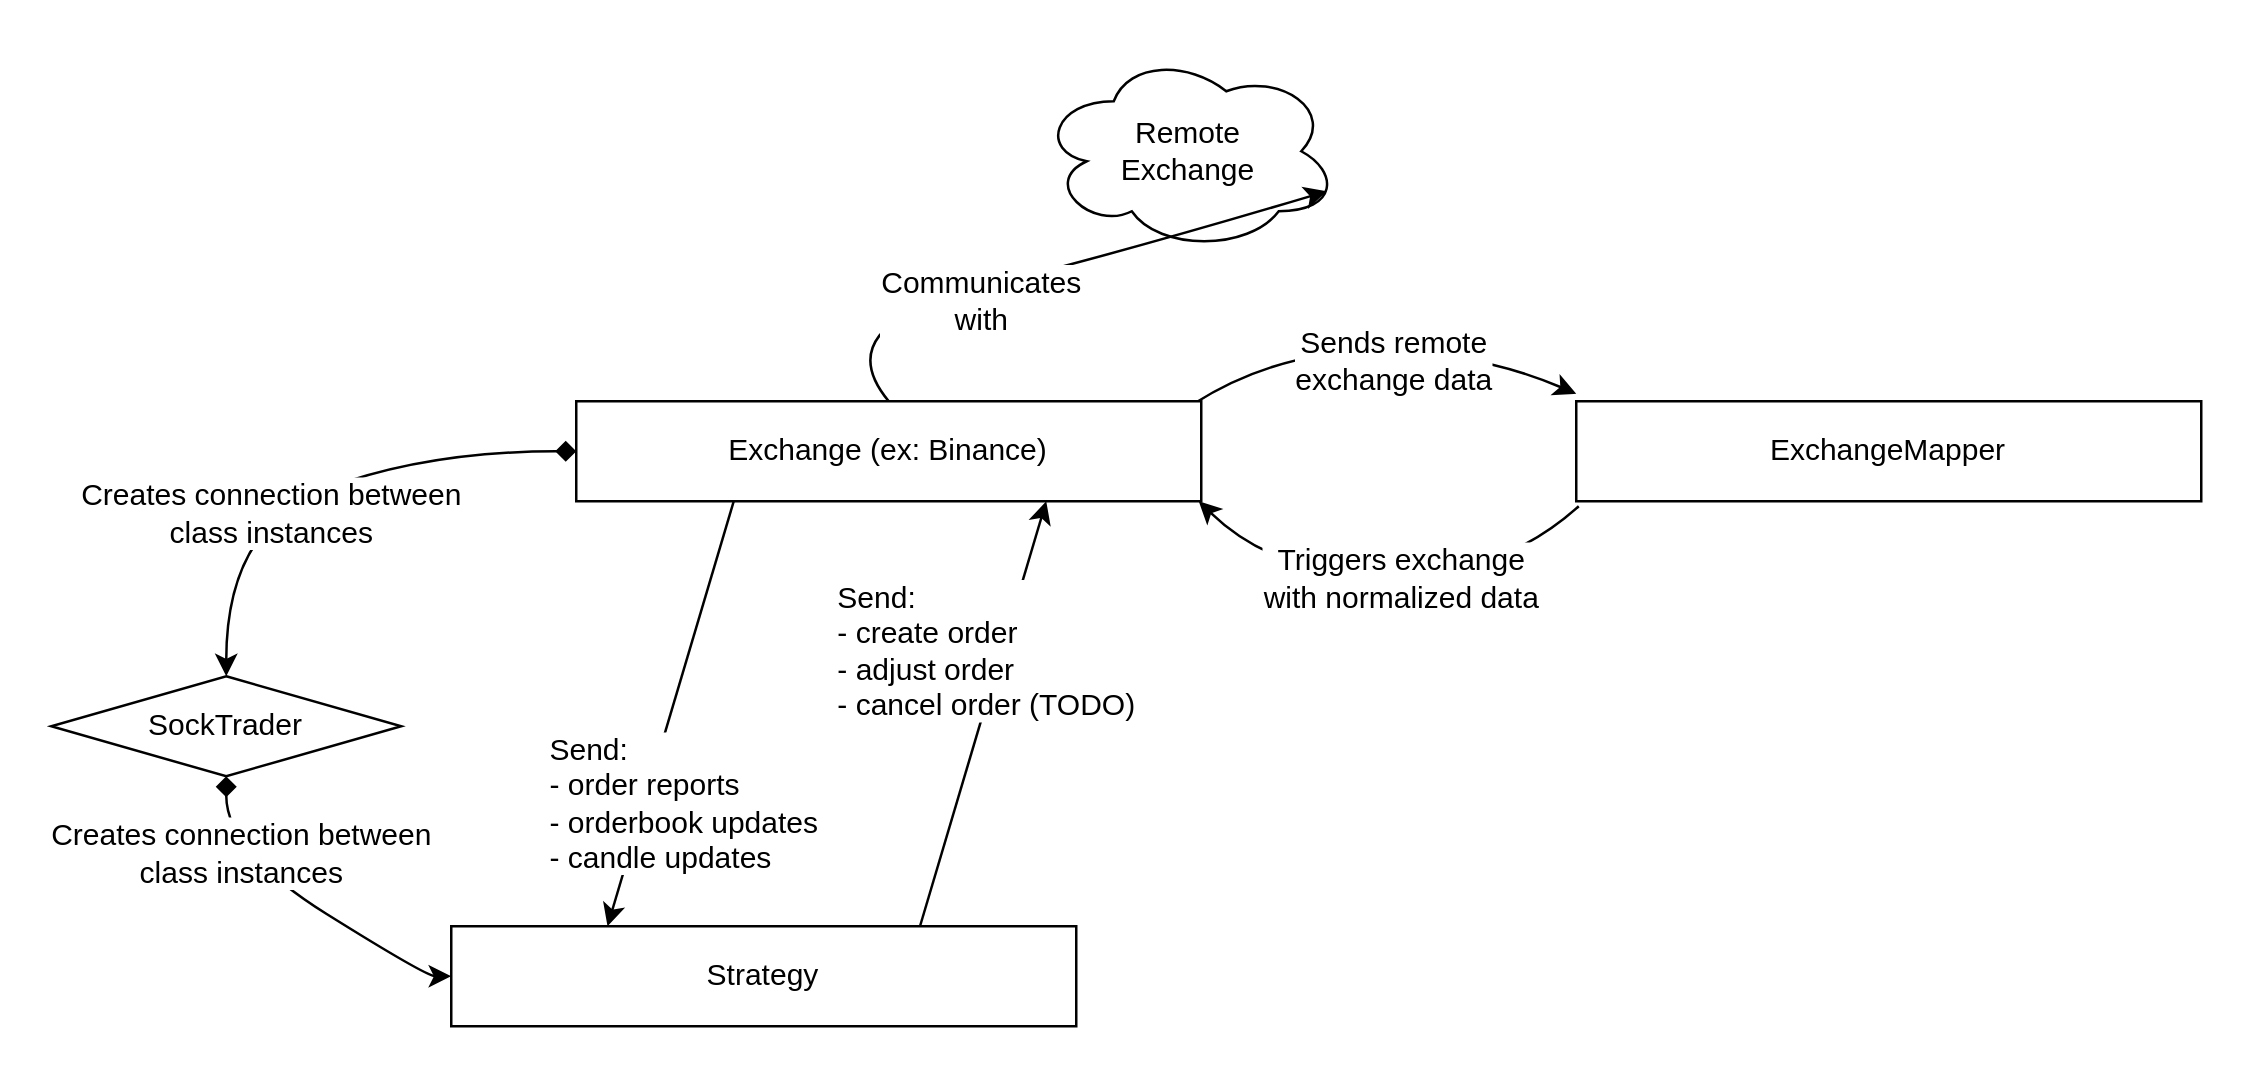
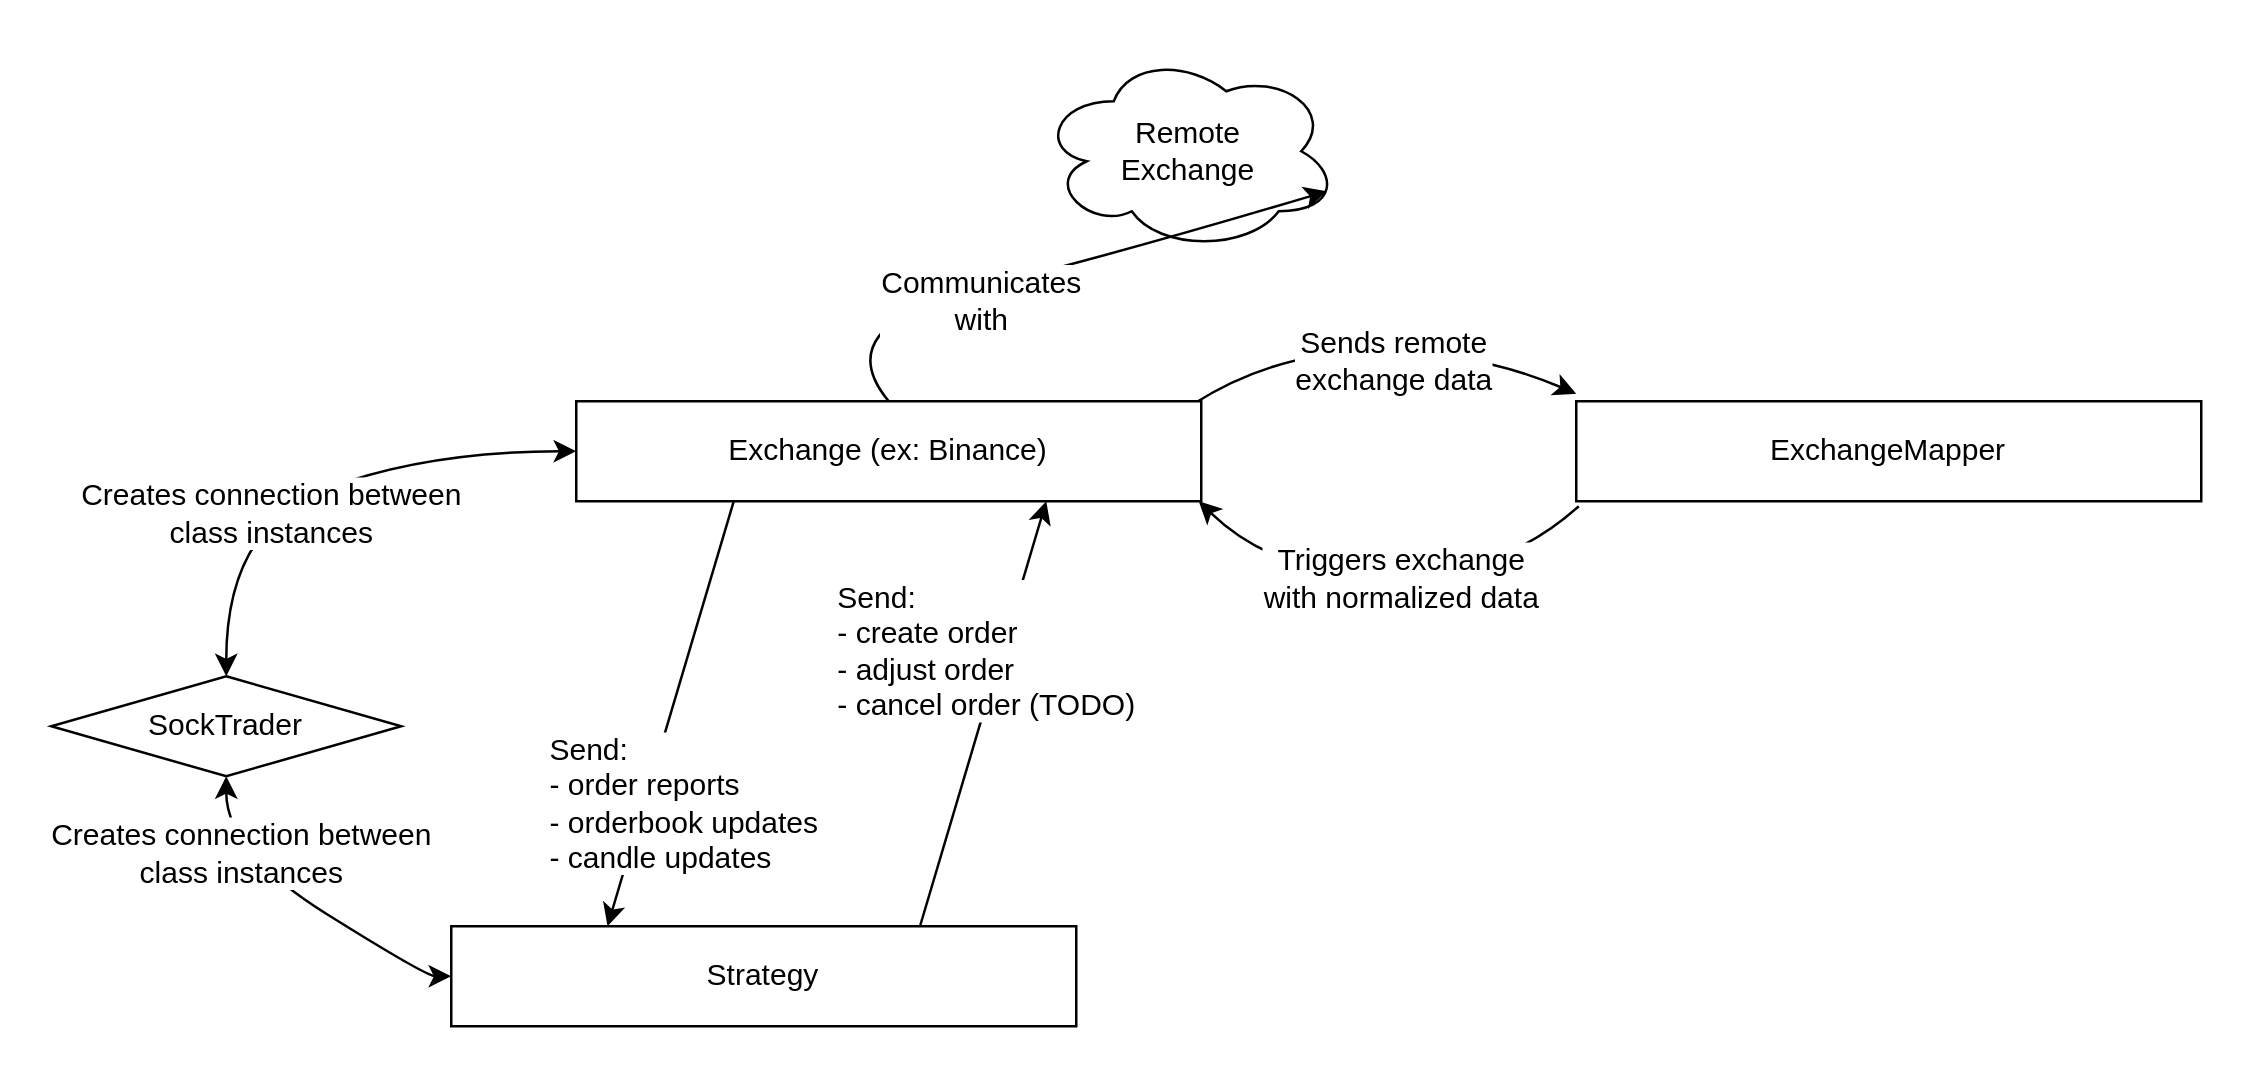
(556, 451) -> (557, 451)
(227, 807) -> (228, 806)
